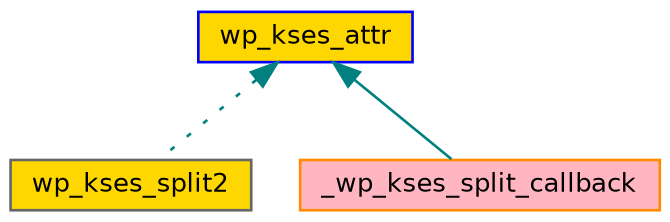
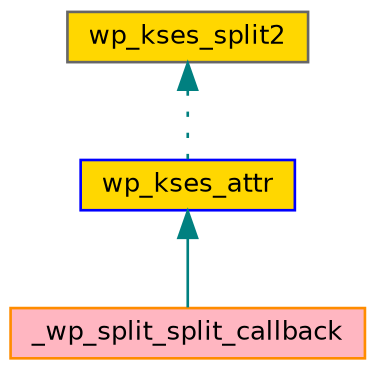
(208, 119) -> (188, 125)
(480, 185) -> (188, 333)
